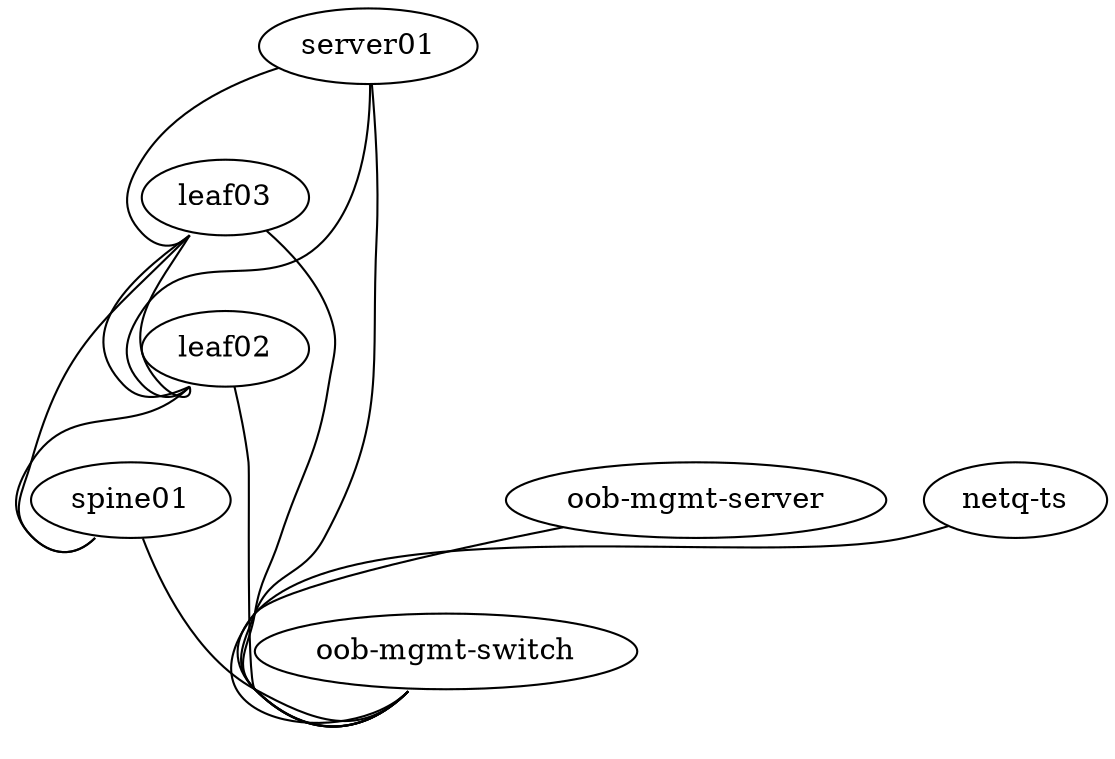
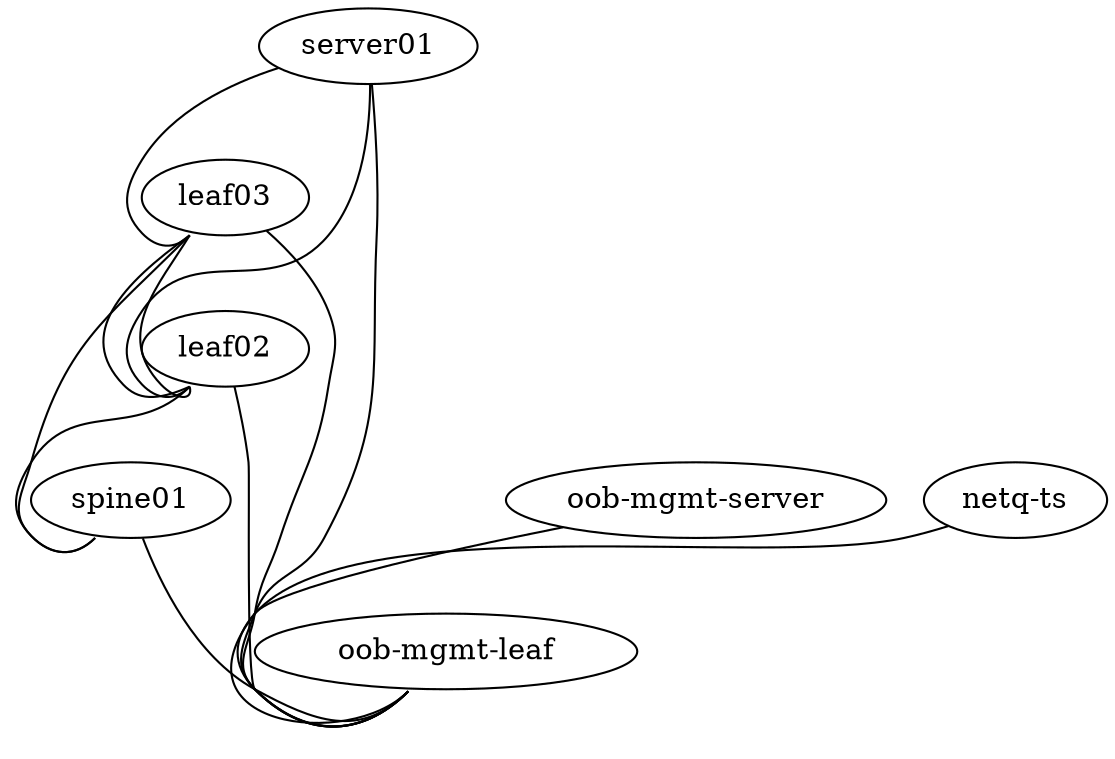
(446, 651) -> (446, 651)
